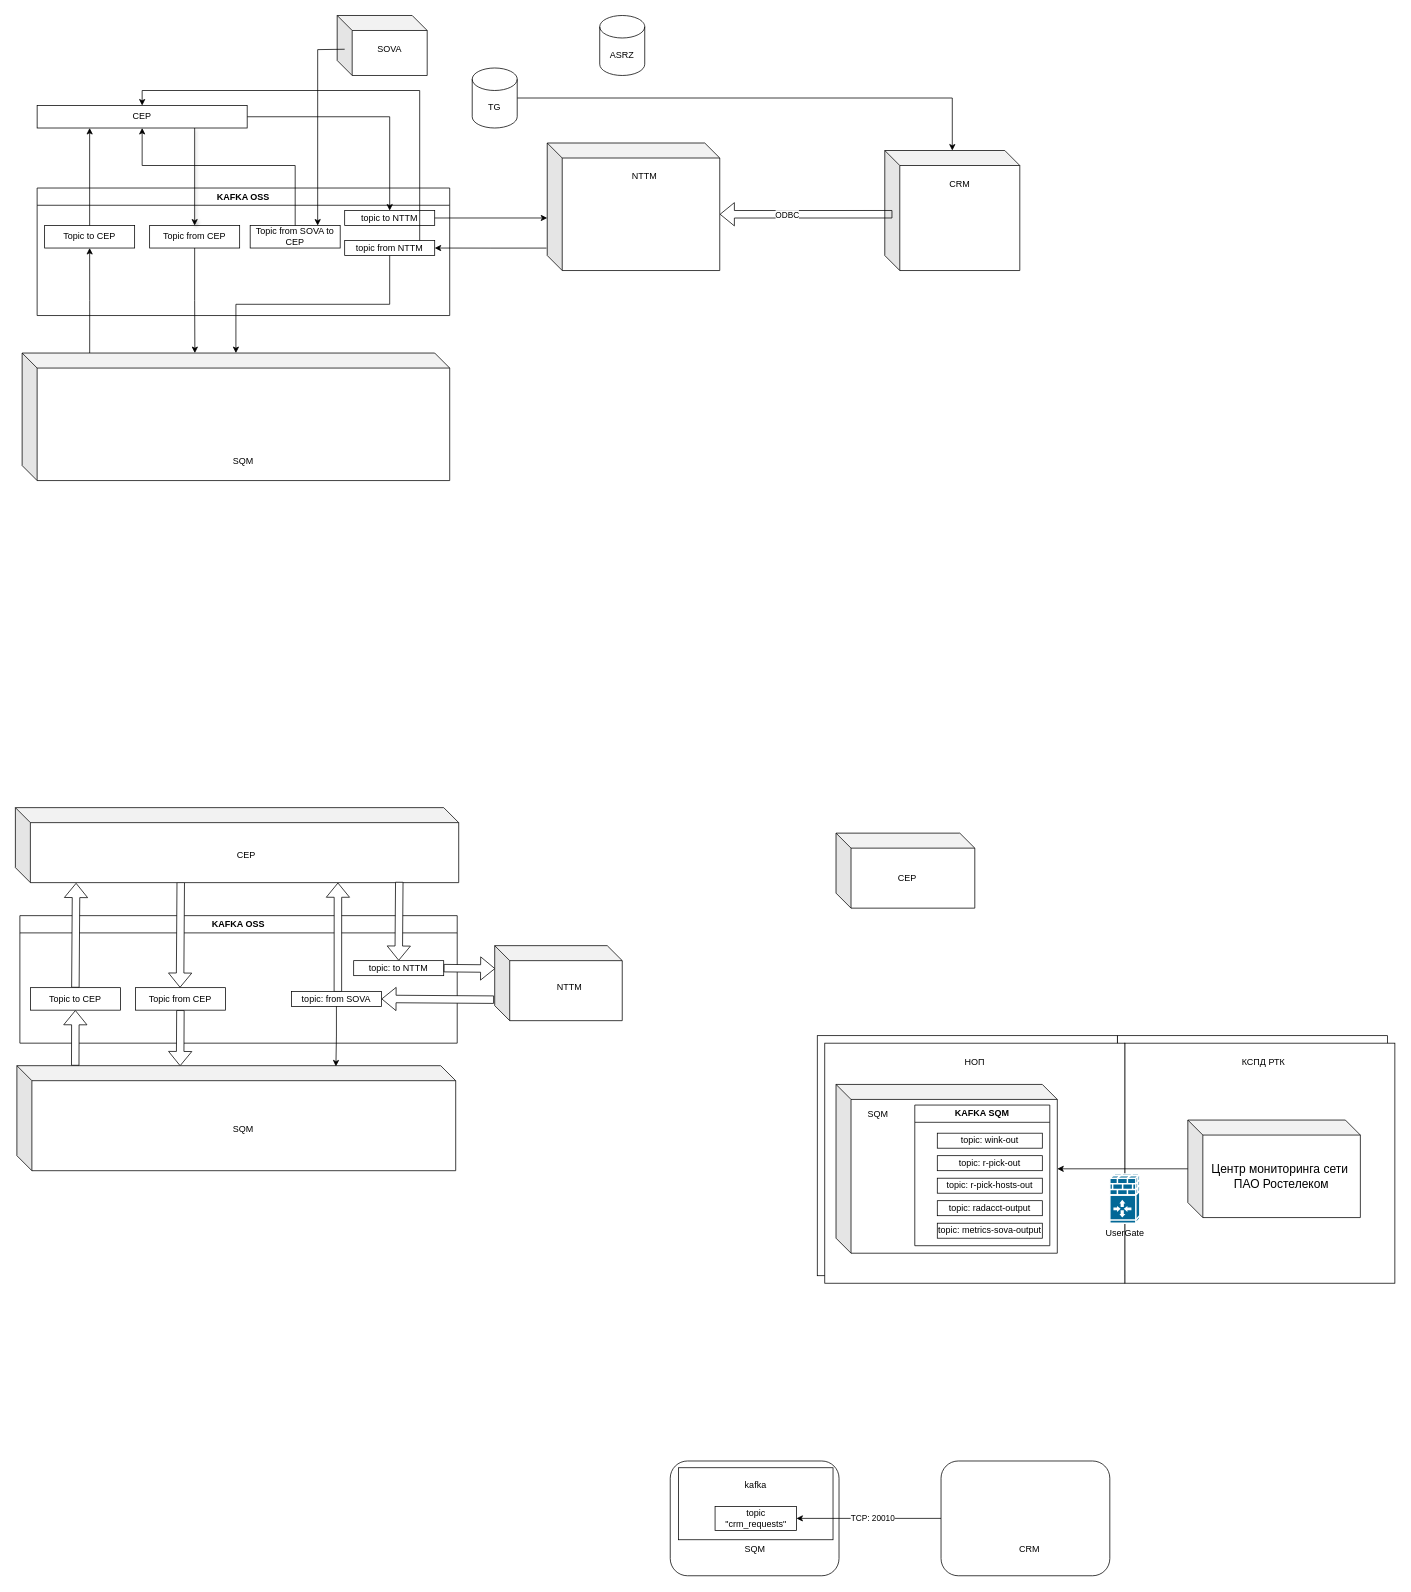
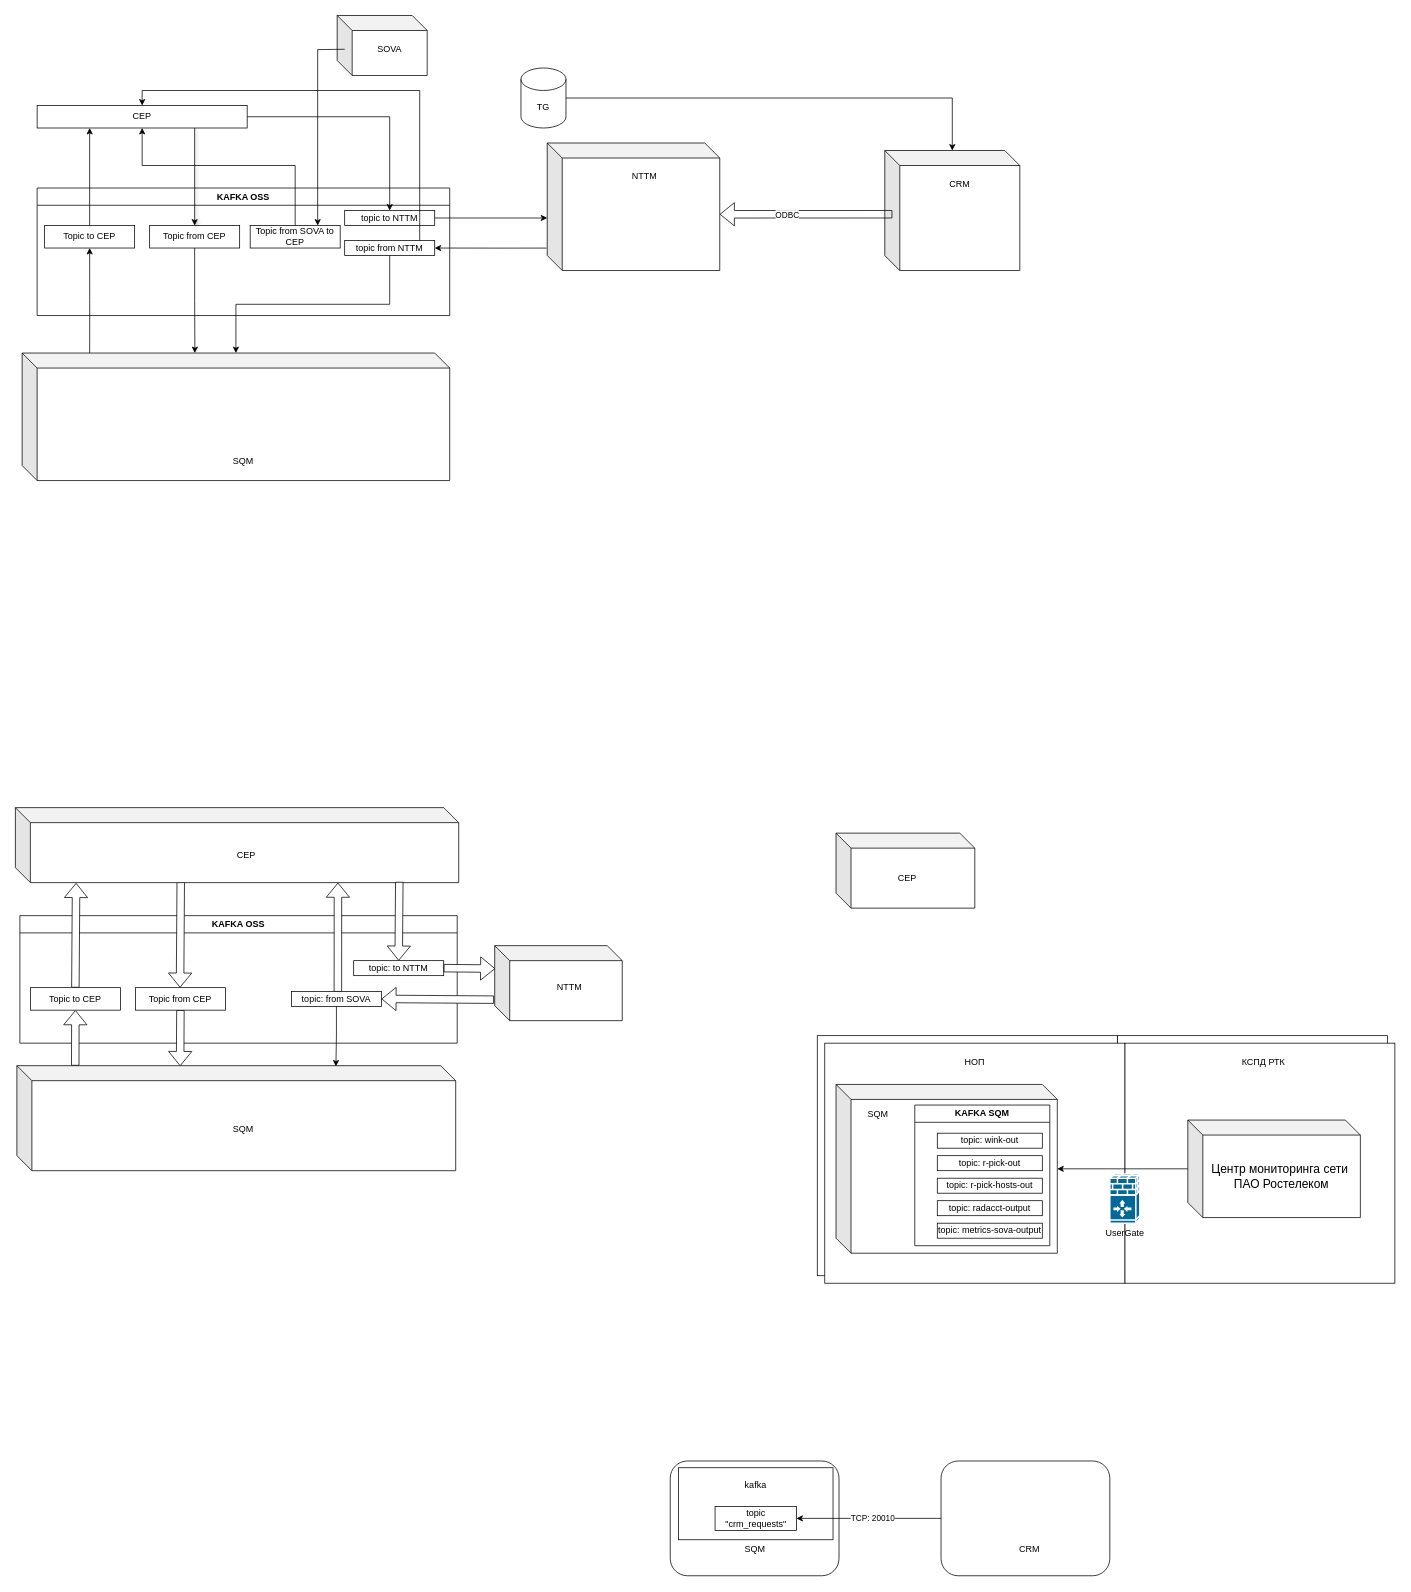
(622, 45) -> none
(495, 98) -> (543, 98)
